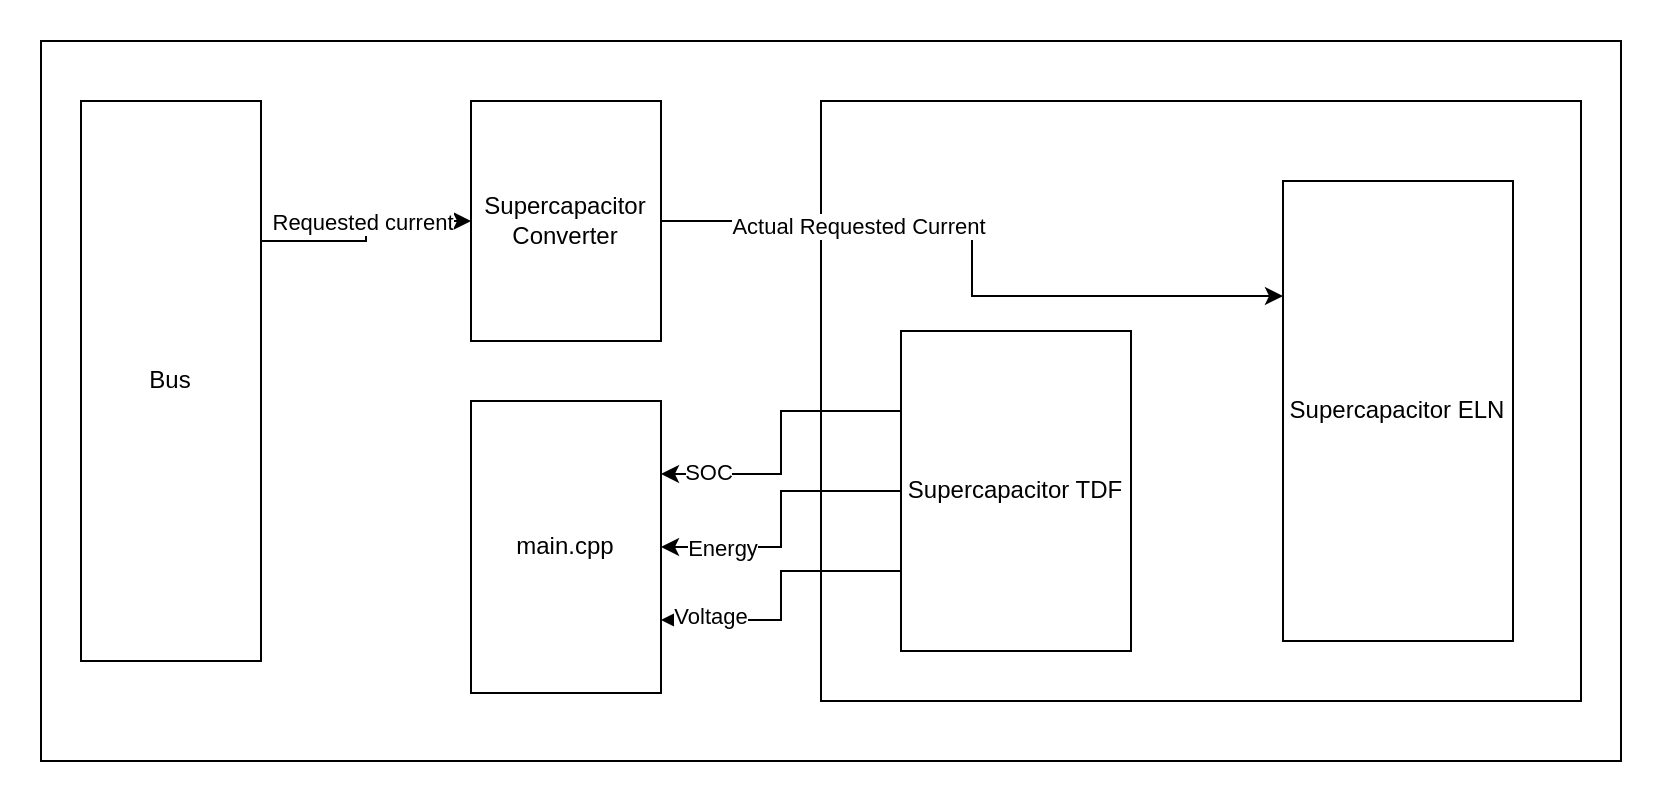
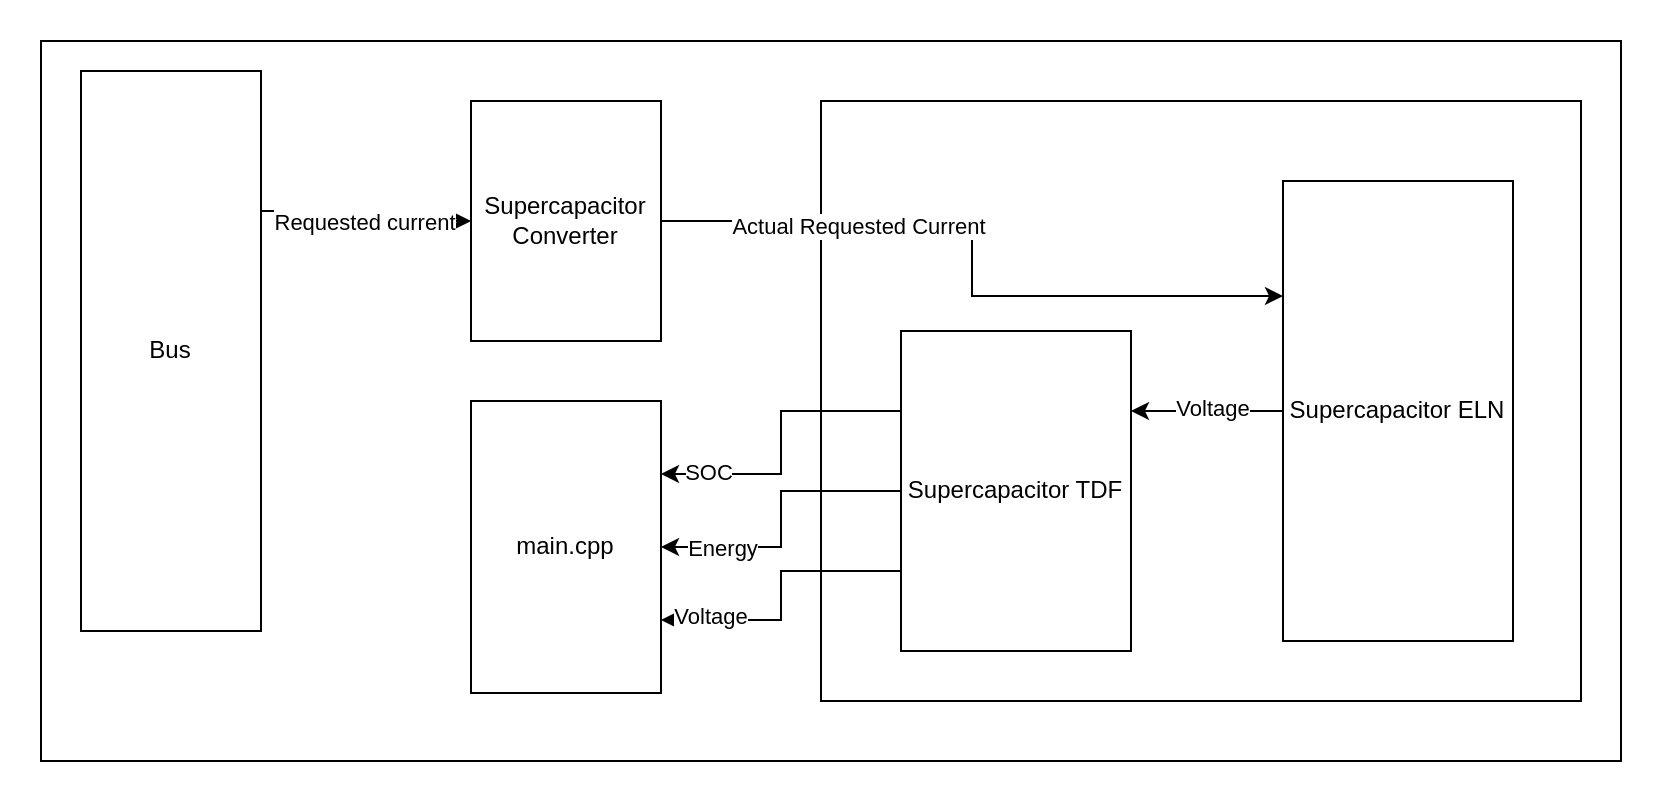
(171, 381) -> (171, 351)
none -> (1214, 411)
